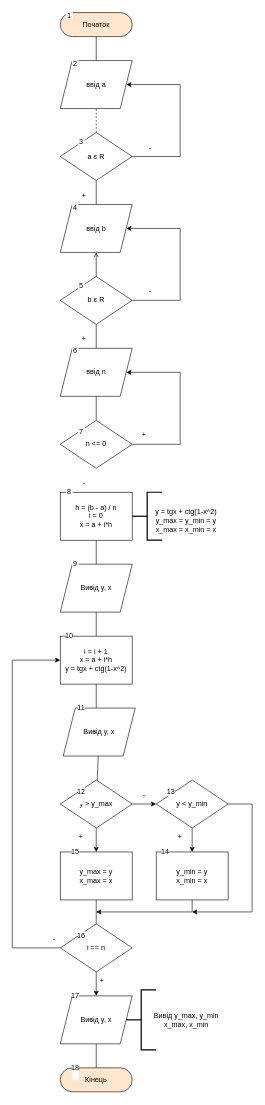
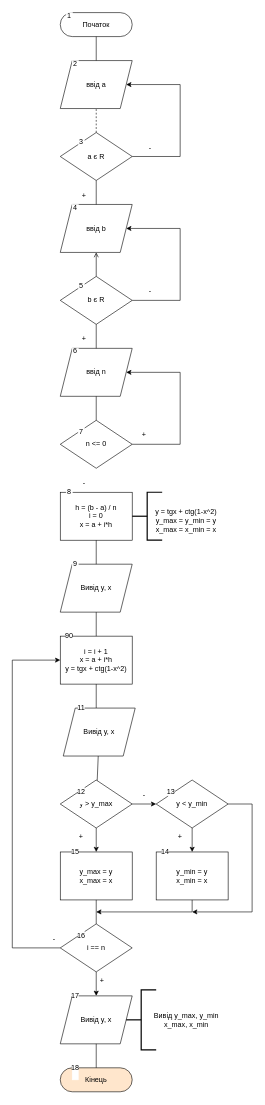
(96, 24) -> (96, 24)
(69, 636) -> (69, 636)
